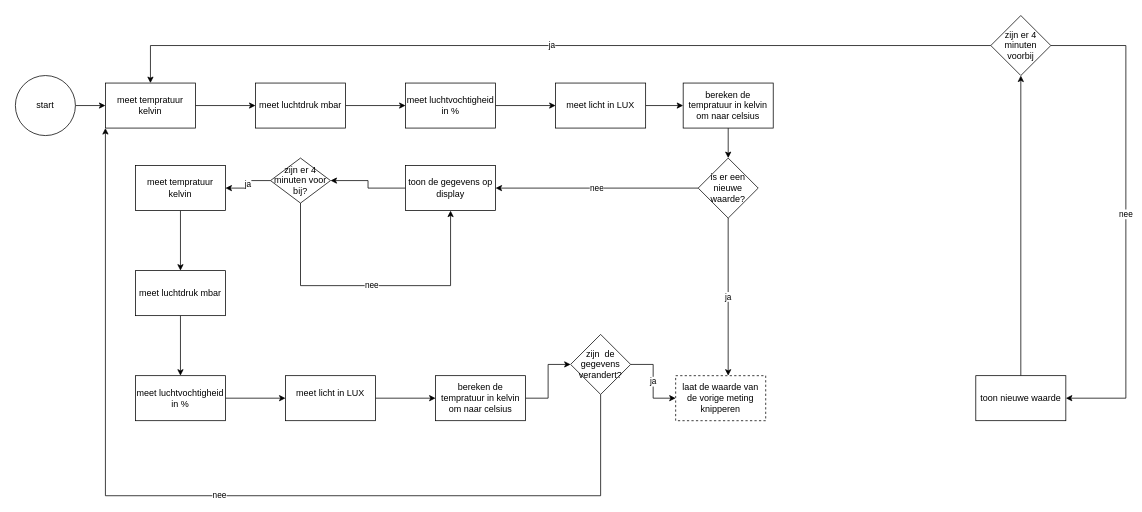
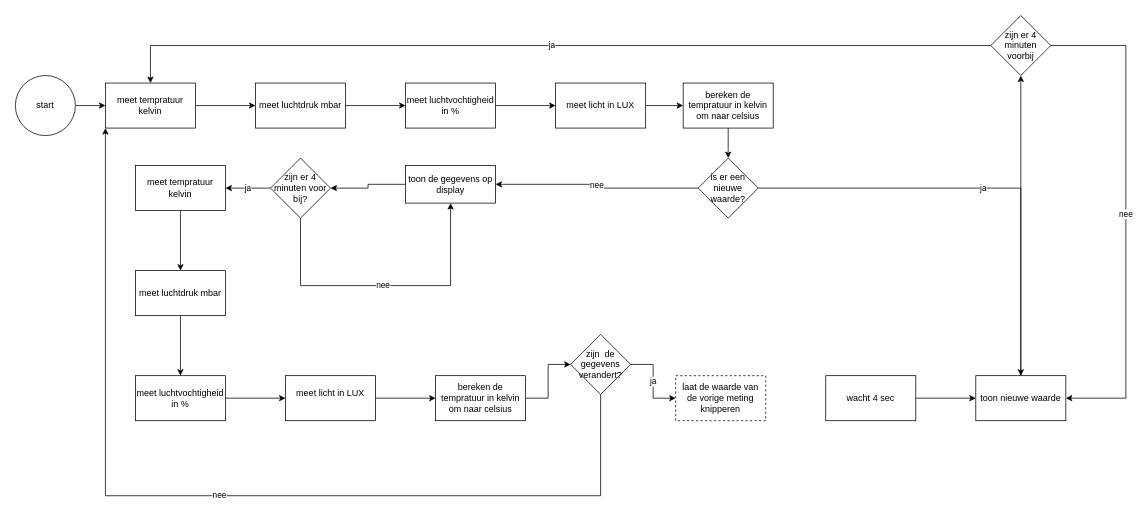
(300, 180) -> (300, 188)
(450, 188) -> (450, 184)
(728, 297) -> (888, 188)
none -> (870, 398)
none -> (942, 398)
